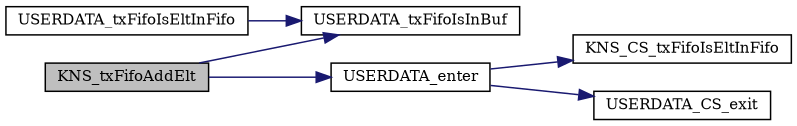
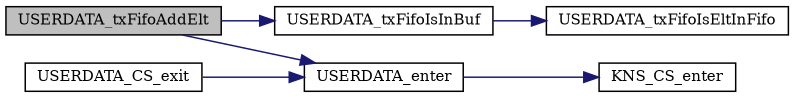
(267, 21) -> (512, 21)
(682, 49) -> (667, 77)
(127, 77) -> (114, 21)
(535, 90) -> (246, 77)
